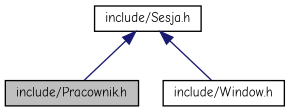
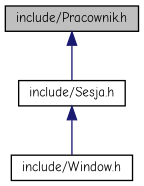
(105, 61) -> (72, 63)
